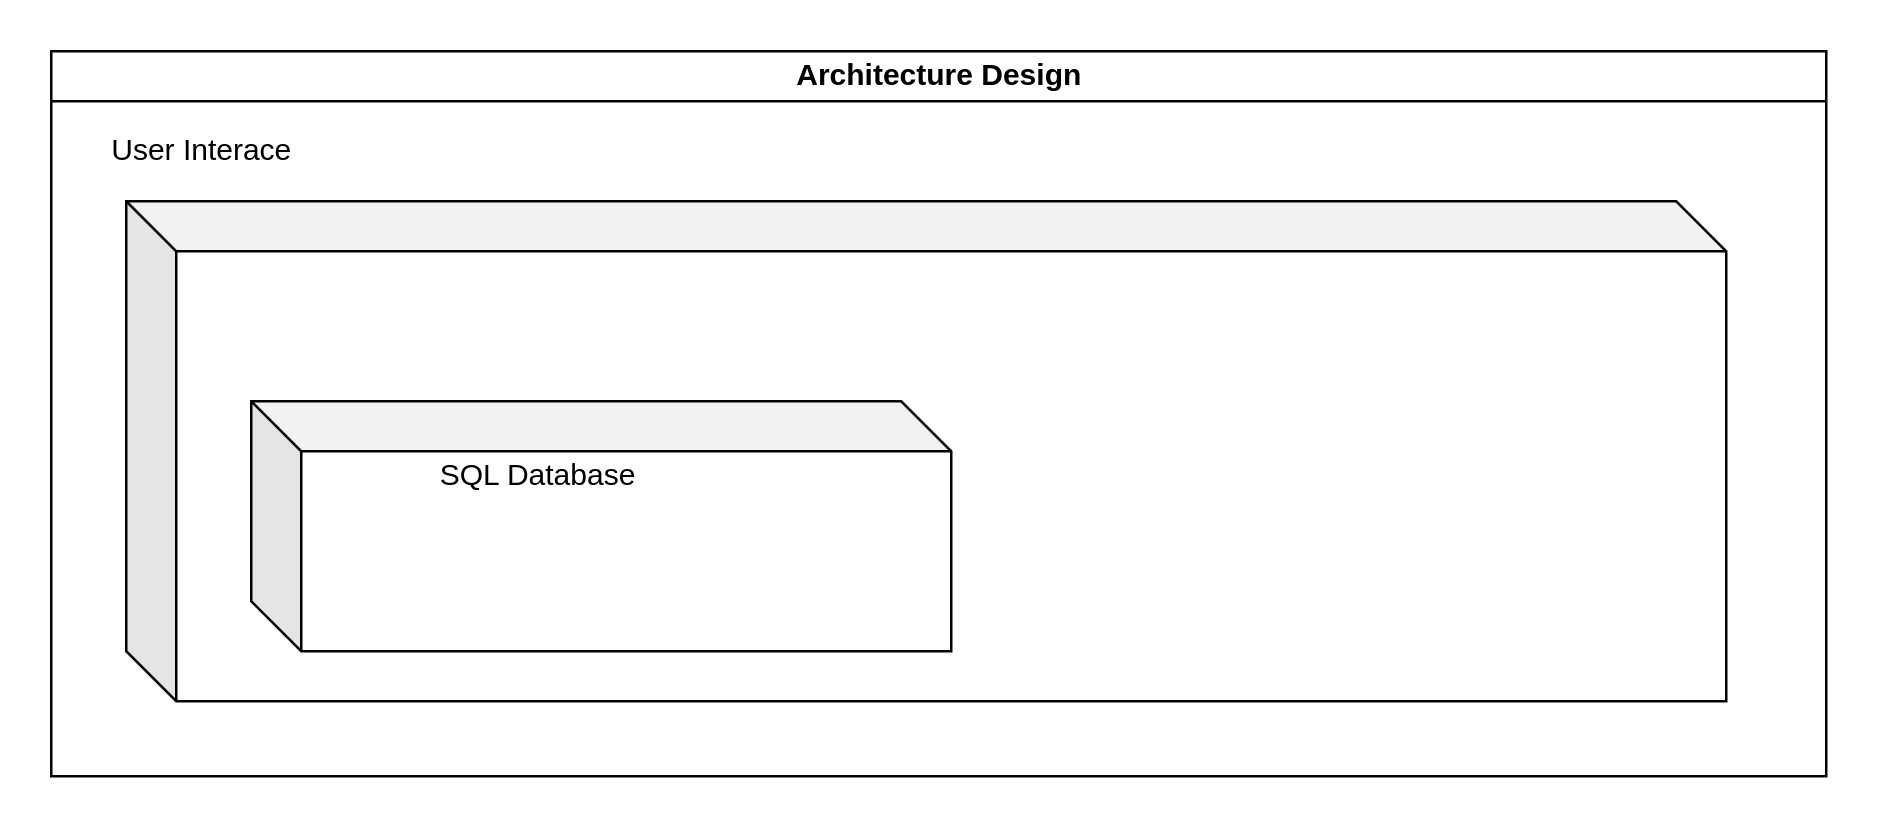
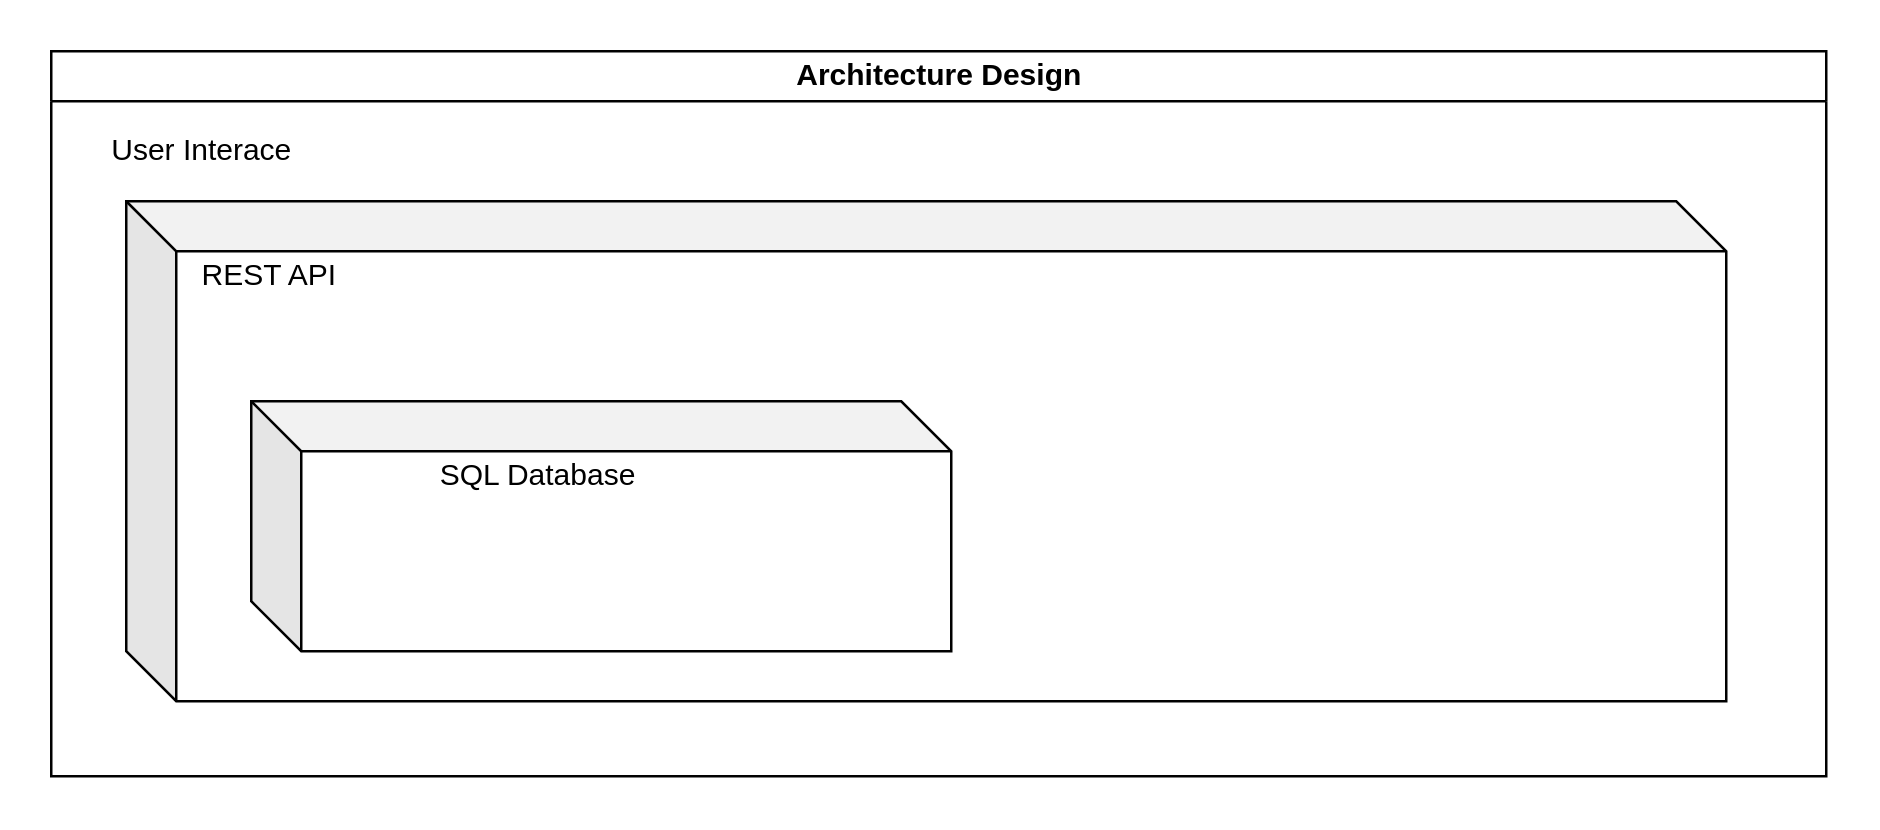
none -> (270, 276)
